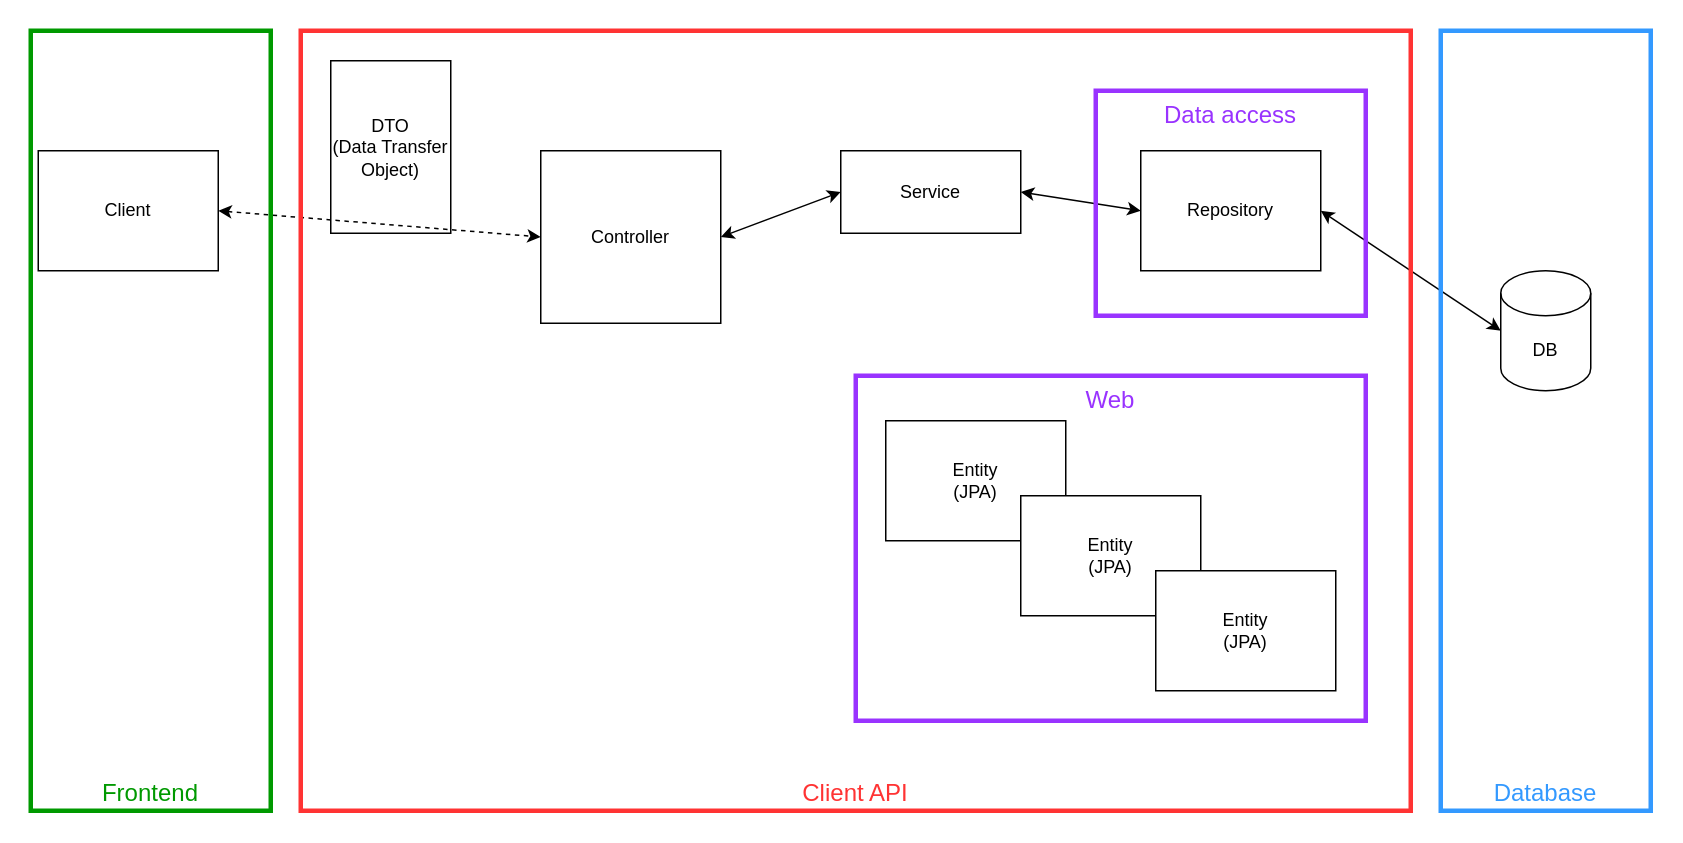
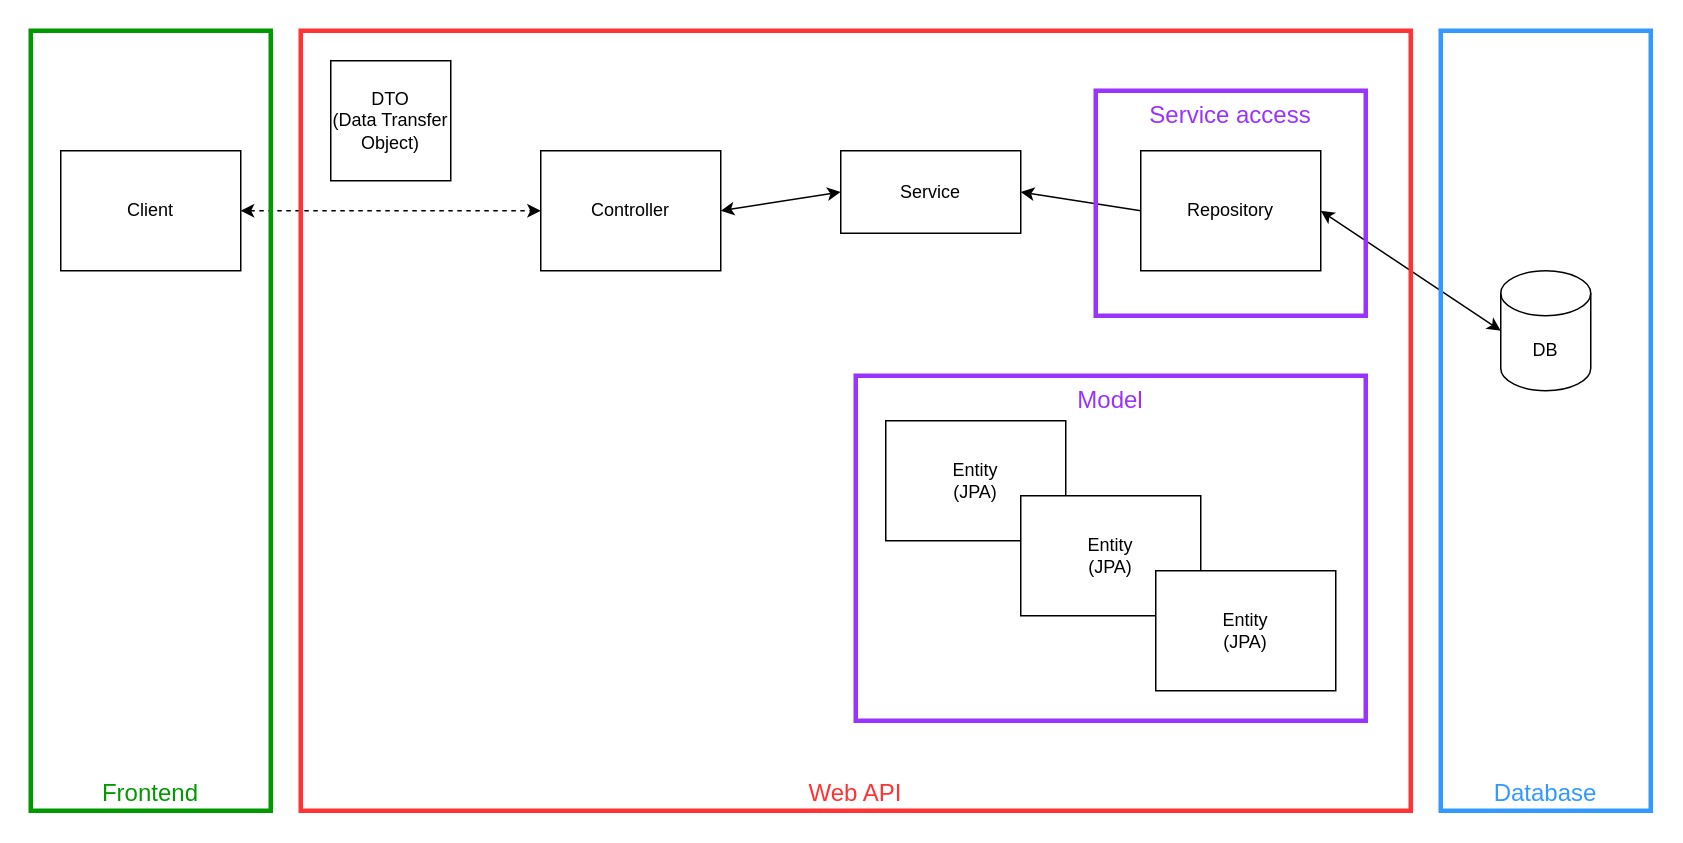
(1231, 116) -> (1231, 116)
(391, 147) -> (391, 121)
(1129, 209) -> (1133, 210)
(128, 211) -> (151, 211)
(631, 237) -> (631, 211)
(1111, 401) -> (1111, 401)
(856, 792) -> (856, 792)
